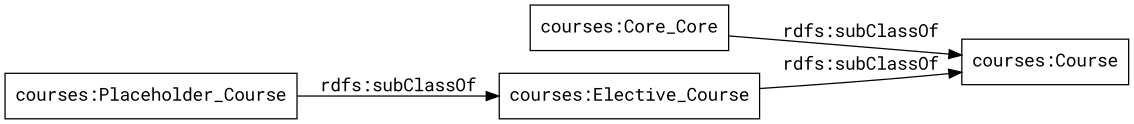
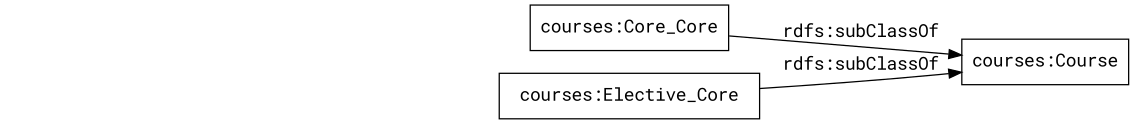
(151, 96) -> none
(629, 96) -> (629, 96)
